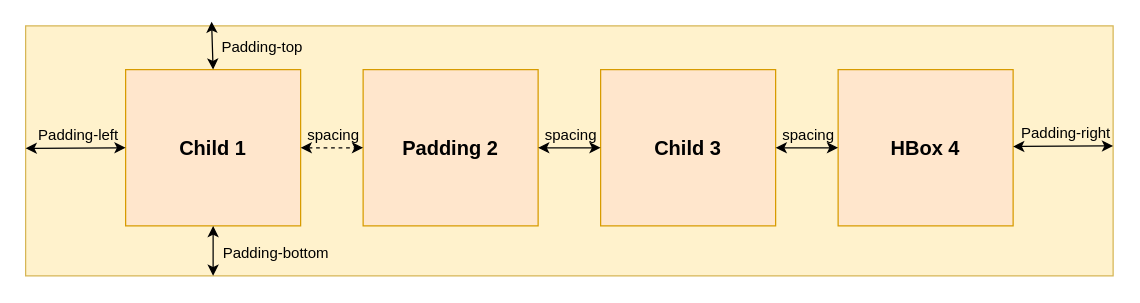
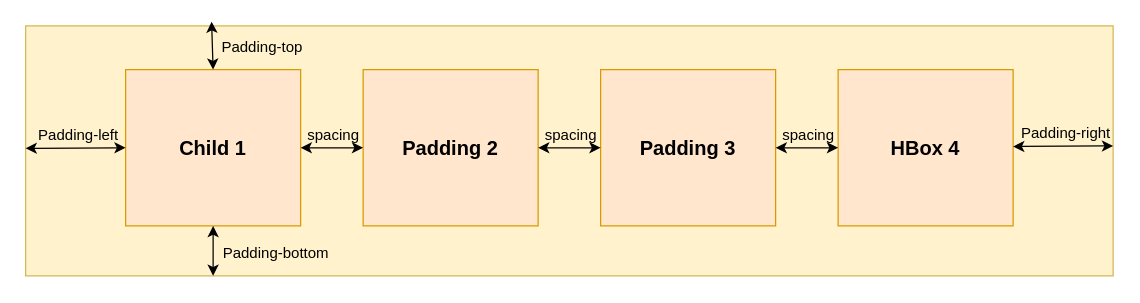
(332, 148) -> (332, 148)
(688, 148) -> (688, 148)
